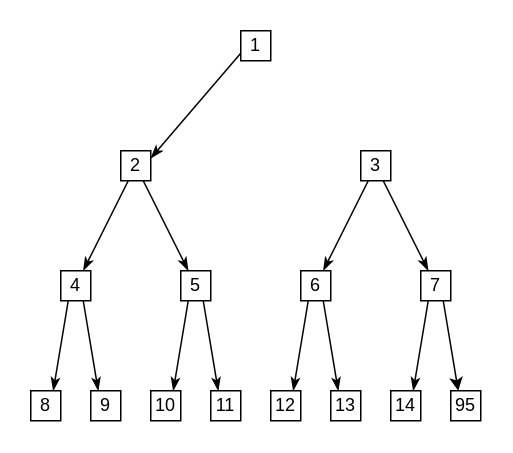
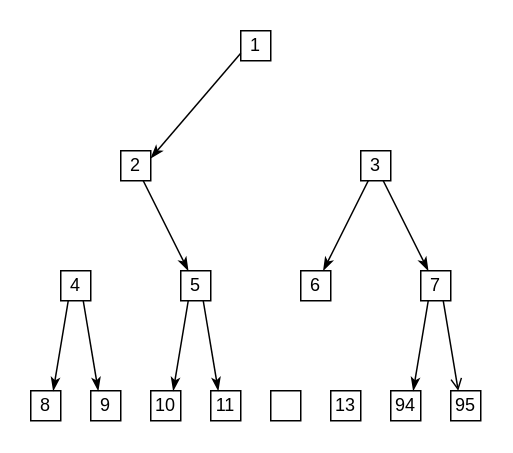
(108, 221) -> none
(302, 341) -> none
(330, 341) -> none
(456, 379) -> (457, 381)
(286, 406) -> none
(406, 406) -> (406, 406)
